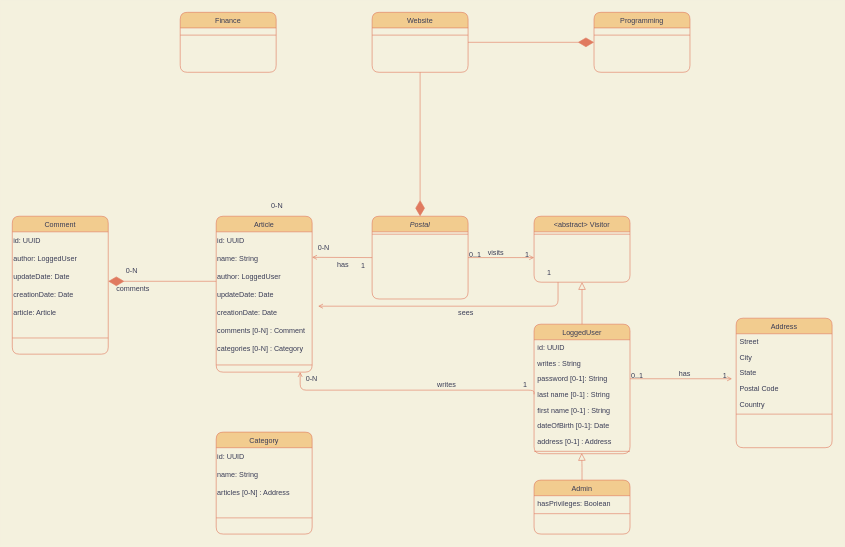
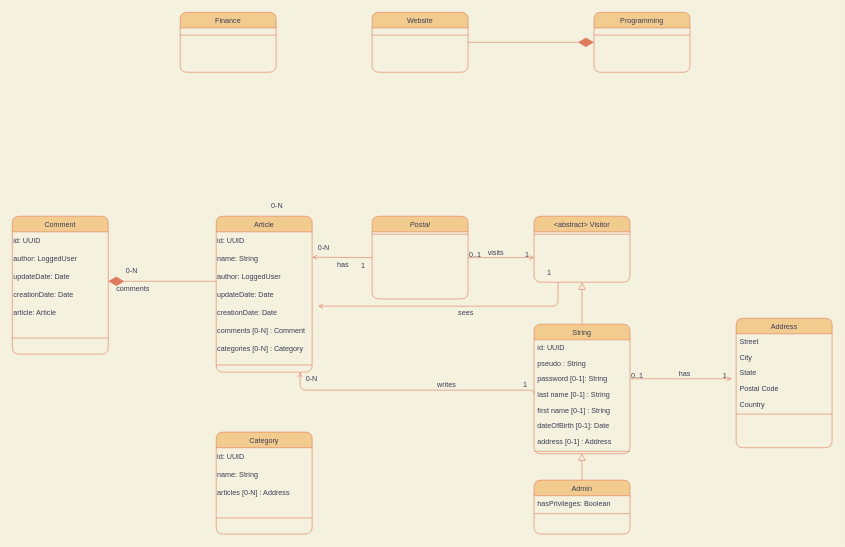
(420, 200) -> none
(582, 332) -> (582, 332)
(563, 364) -> (564, 364)
